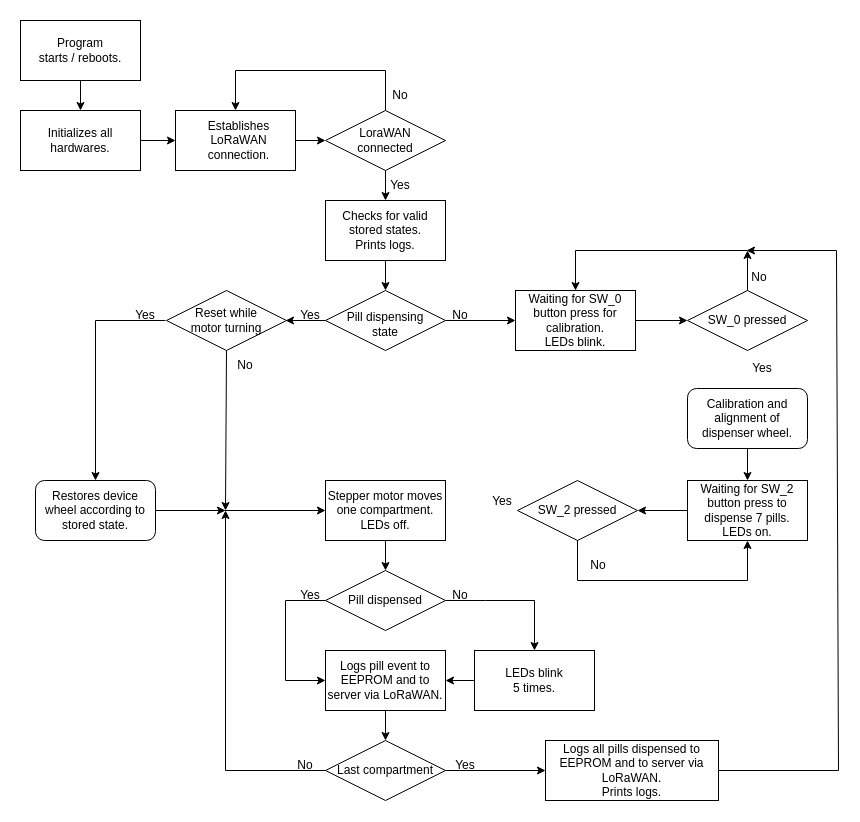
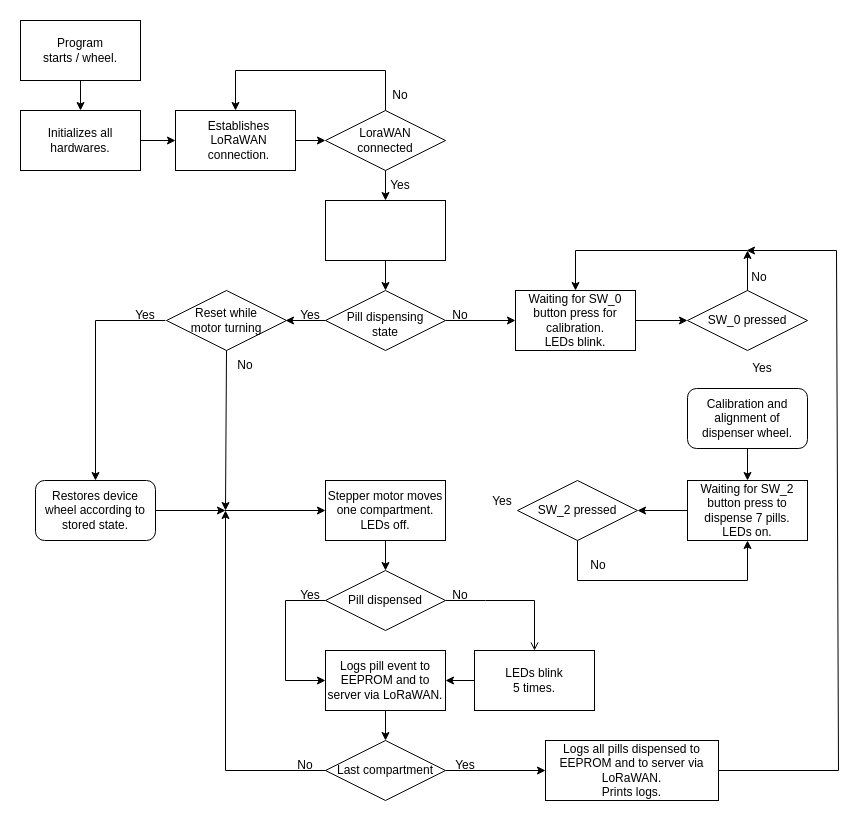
(81, 51) -> (81, 51)
(386, 231) -> none
(535, 642) -> (535, 644)
